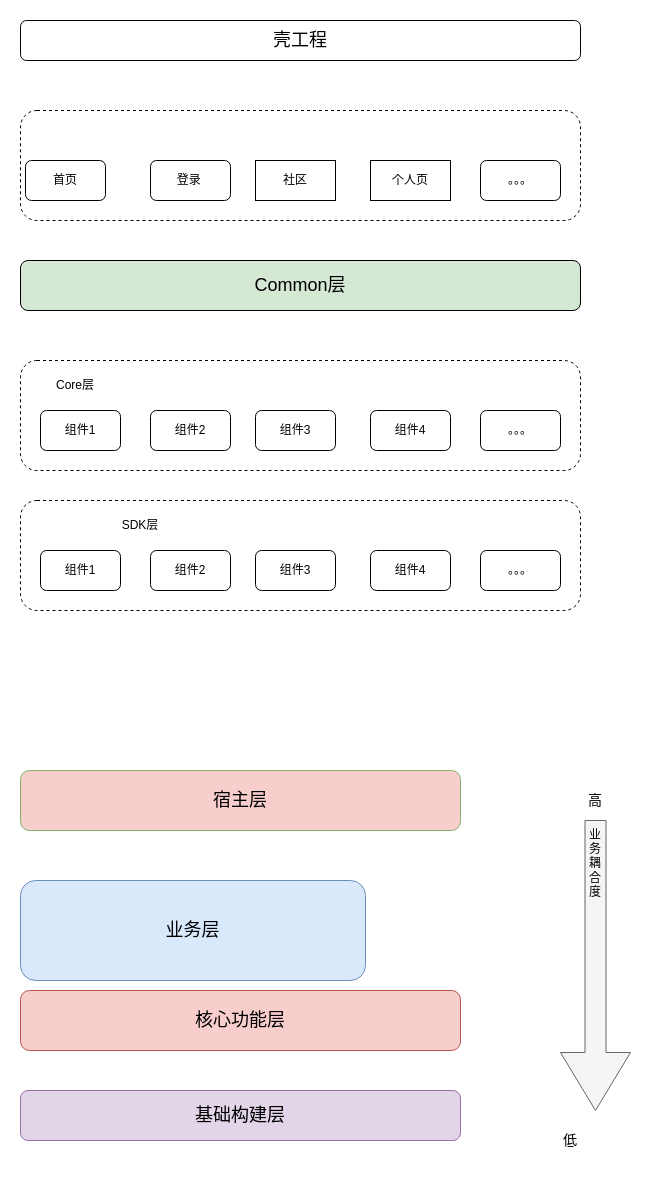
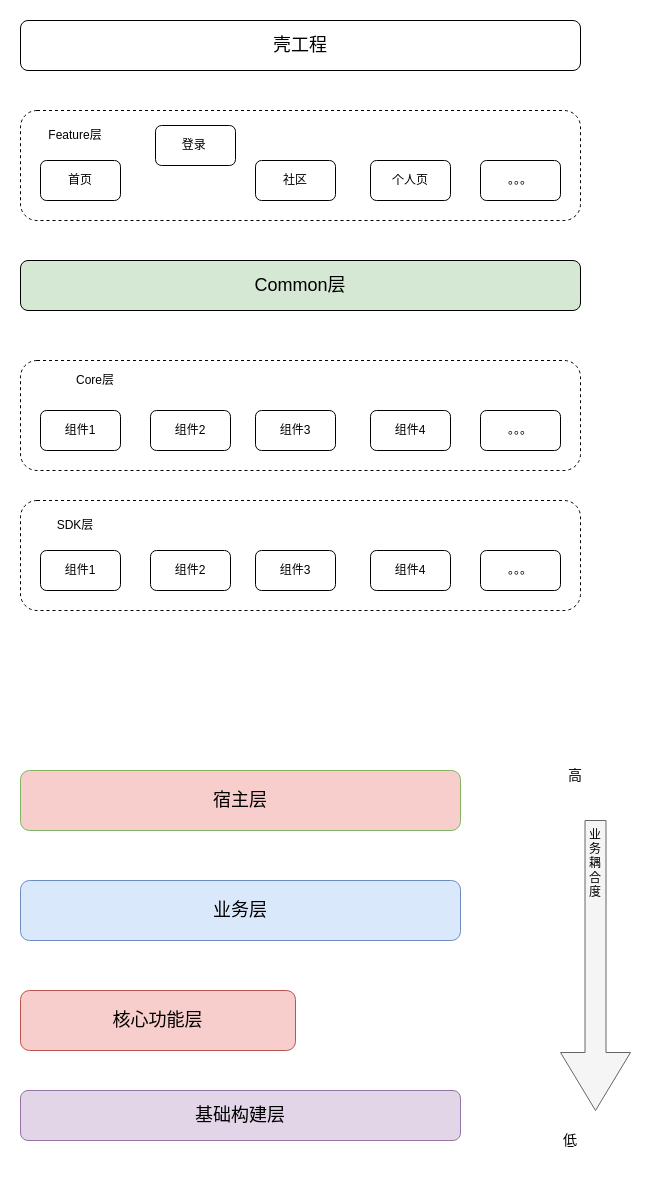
(301, 41) -> (301, 46)
none -> (76, 136)
(66, 181) -> (81, 181)
(191, 181) -> (196, 146)
(296, 181) -> (296, 181)
(411, 181) -> (411, 181)
(76, 386) -> (96, 381)
(141, 526) -> (76, 526)
(596, 801) -> (576, 776)
(193, 931) -> (241, 911)
(241, 1021) -> (158, 1021)
